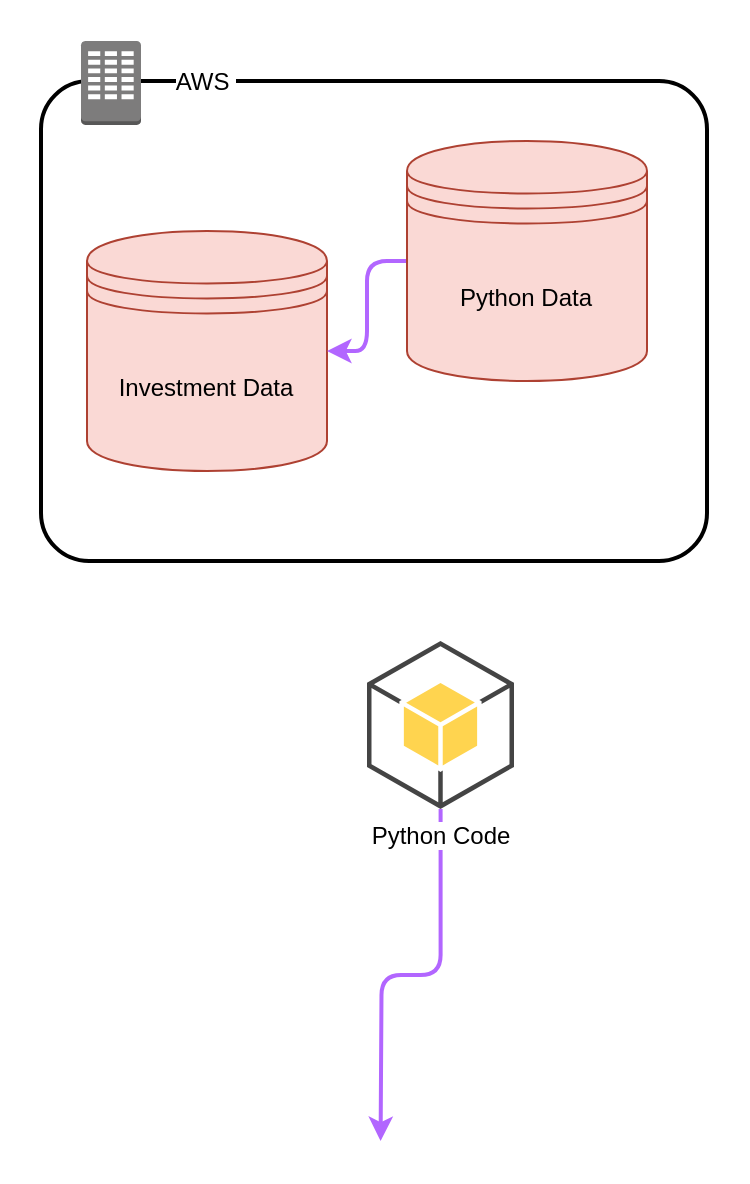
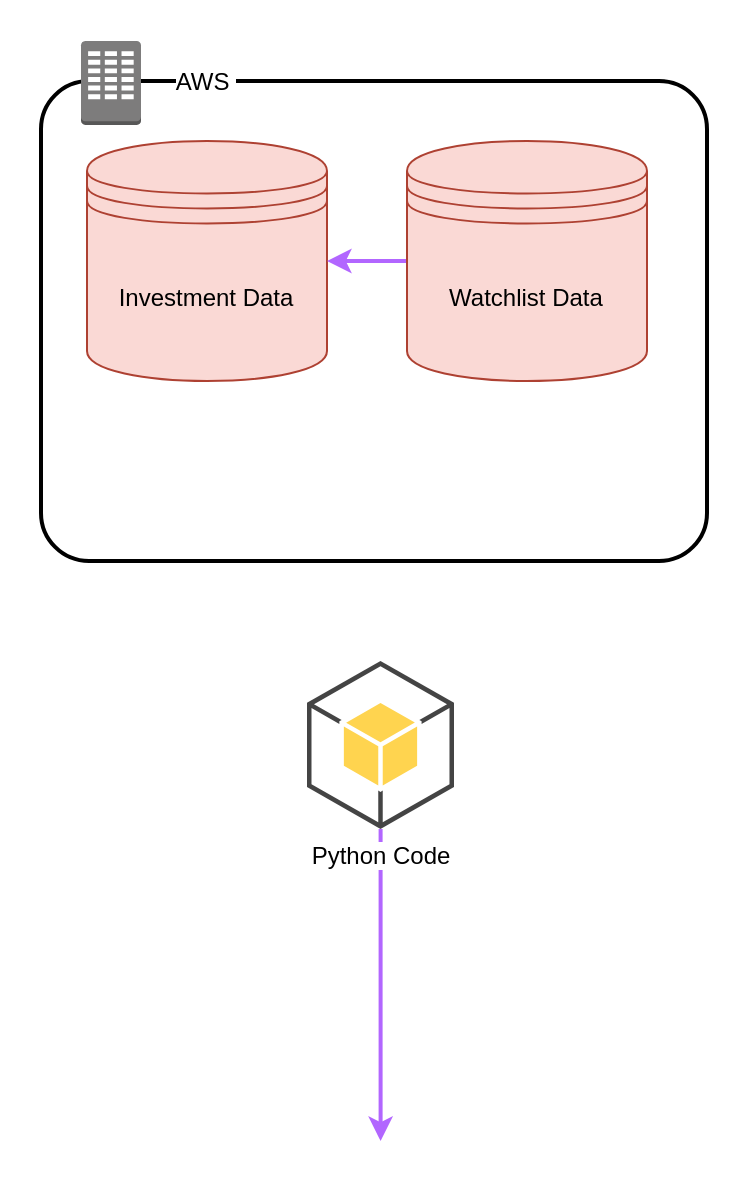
(527, 299) -> (527, 299)
(207, 351) -> (207, 261)
(441, 725) -> (381, 745)
